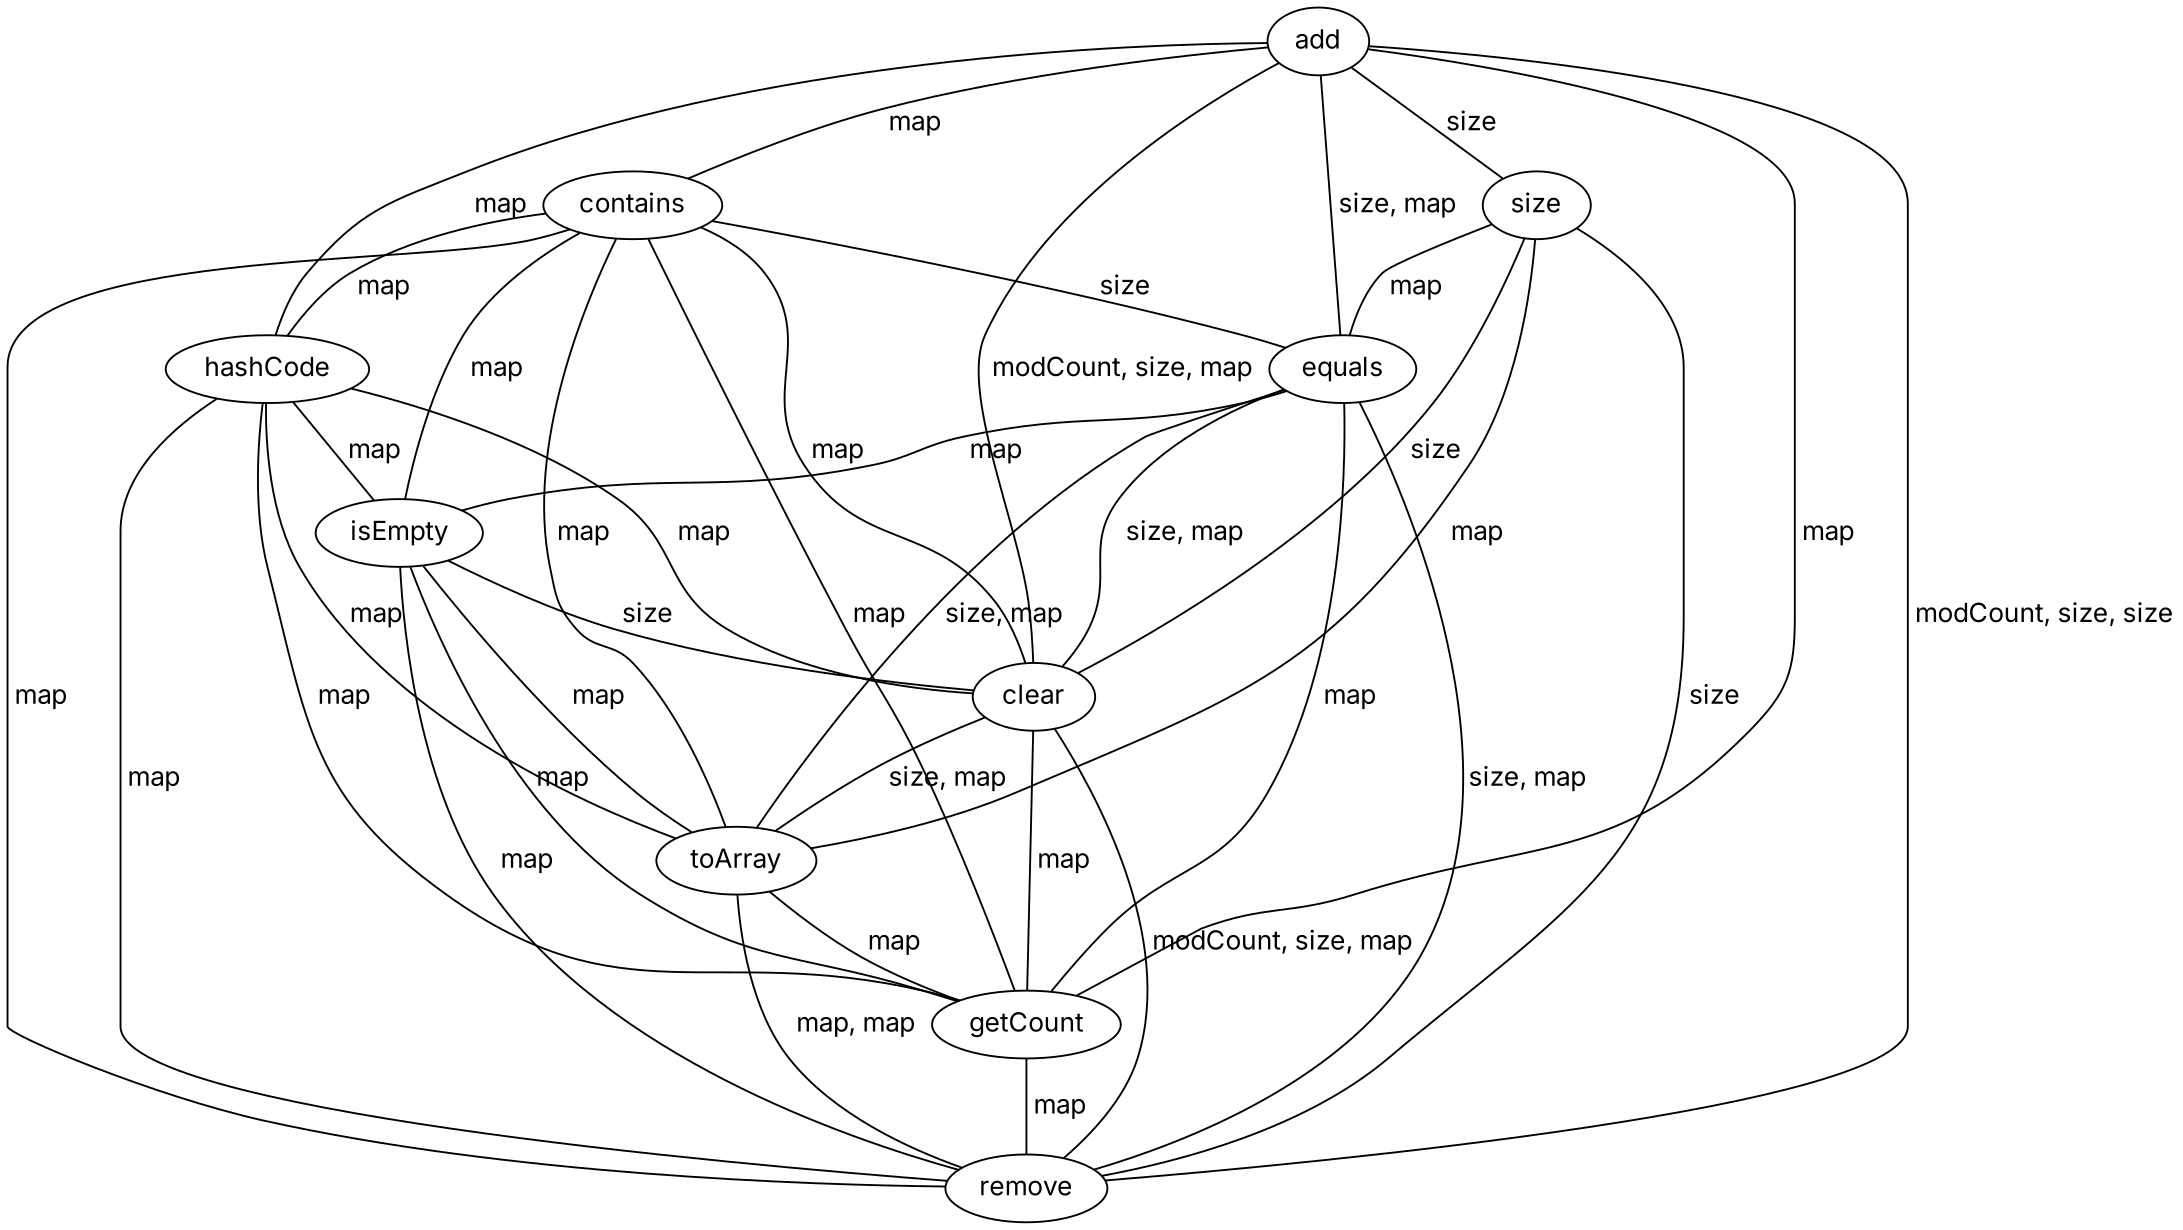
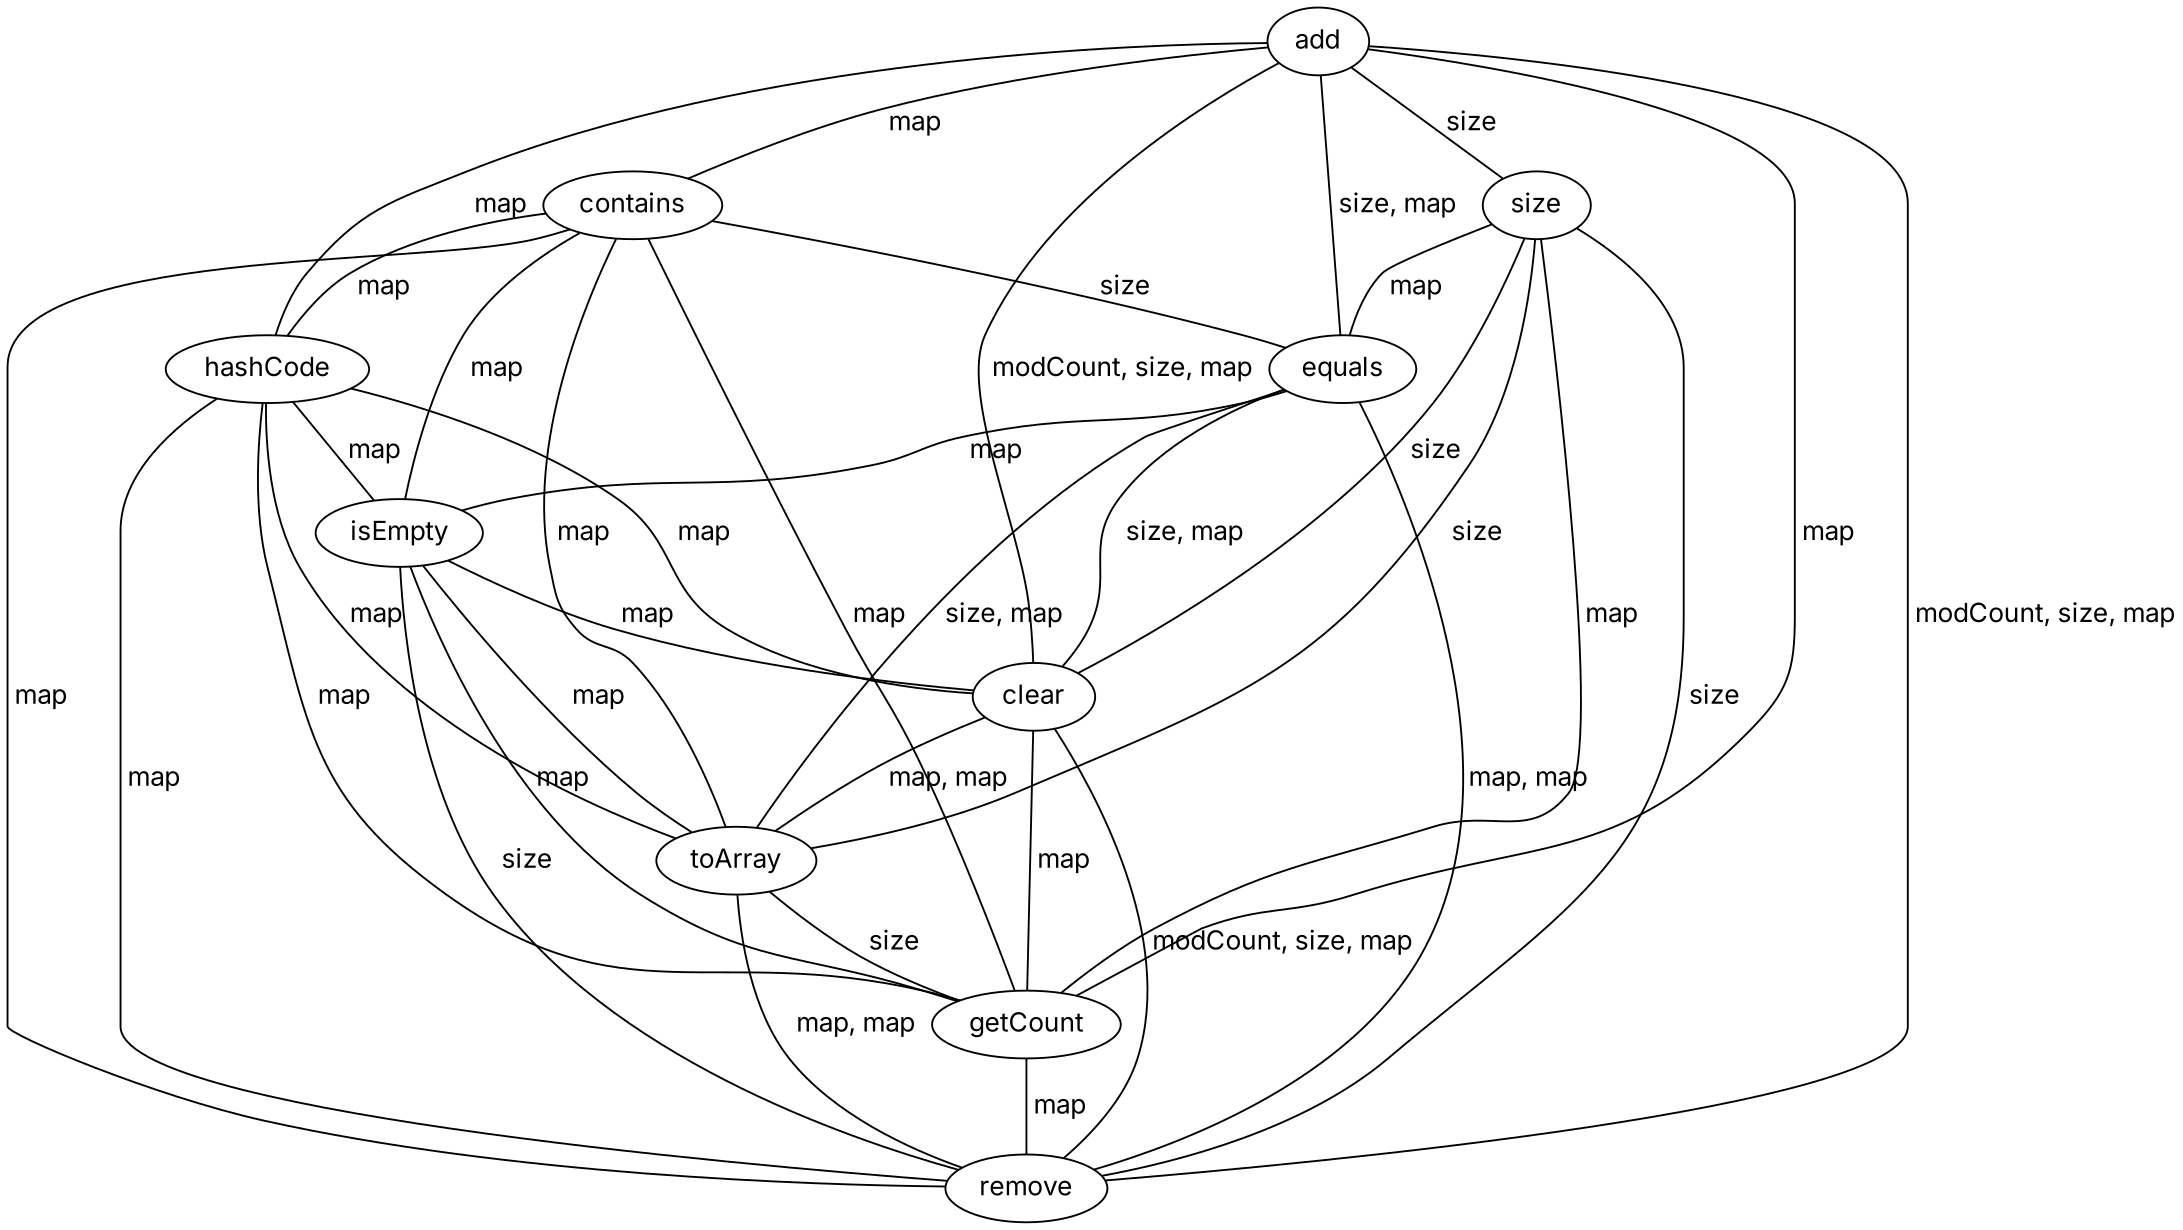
(804, 464) -> none
(1474, 533) -> (1474, 533)
(644, 615) -> (644, 615)
(2042, 615) -> (2042, 615)
(1291, 745) -> (1569, 793)
(944, 779) -> (944, 779)
(1525, 779) -> (1525, 779)
(524, 861) -> (524, 861)
(891, 943) -> (891, 943)
